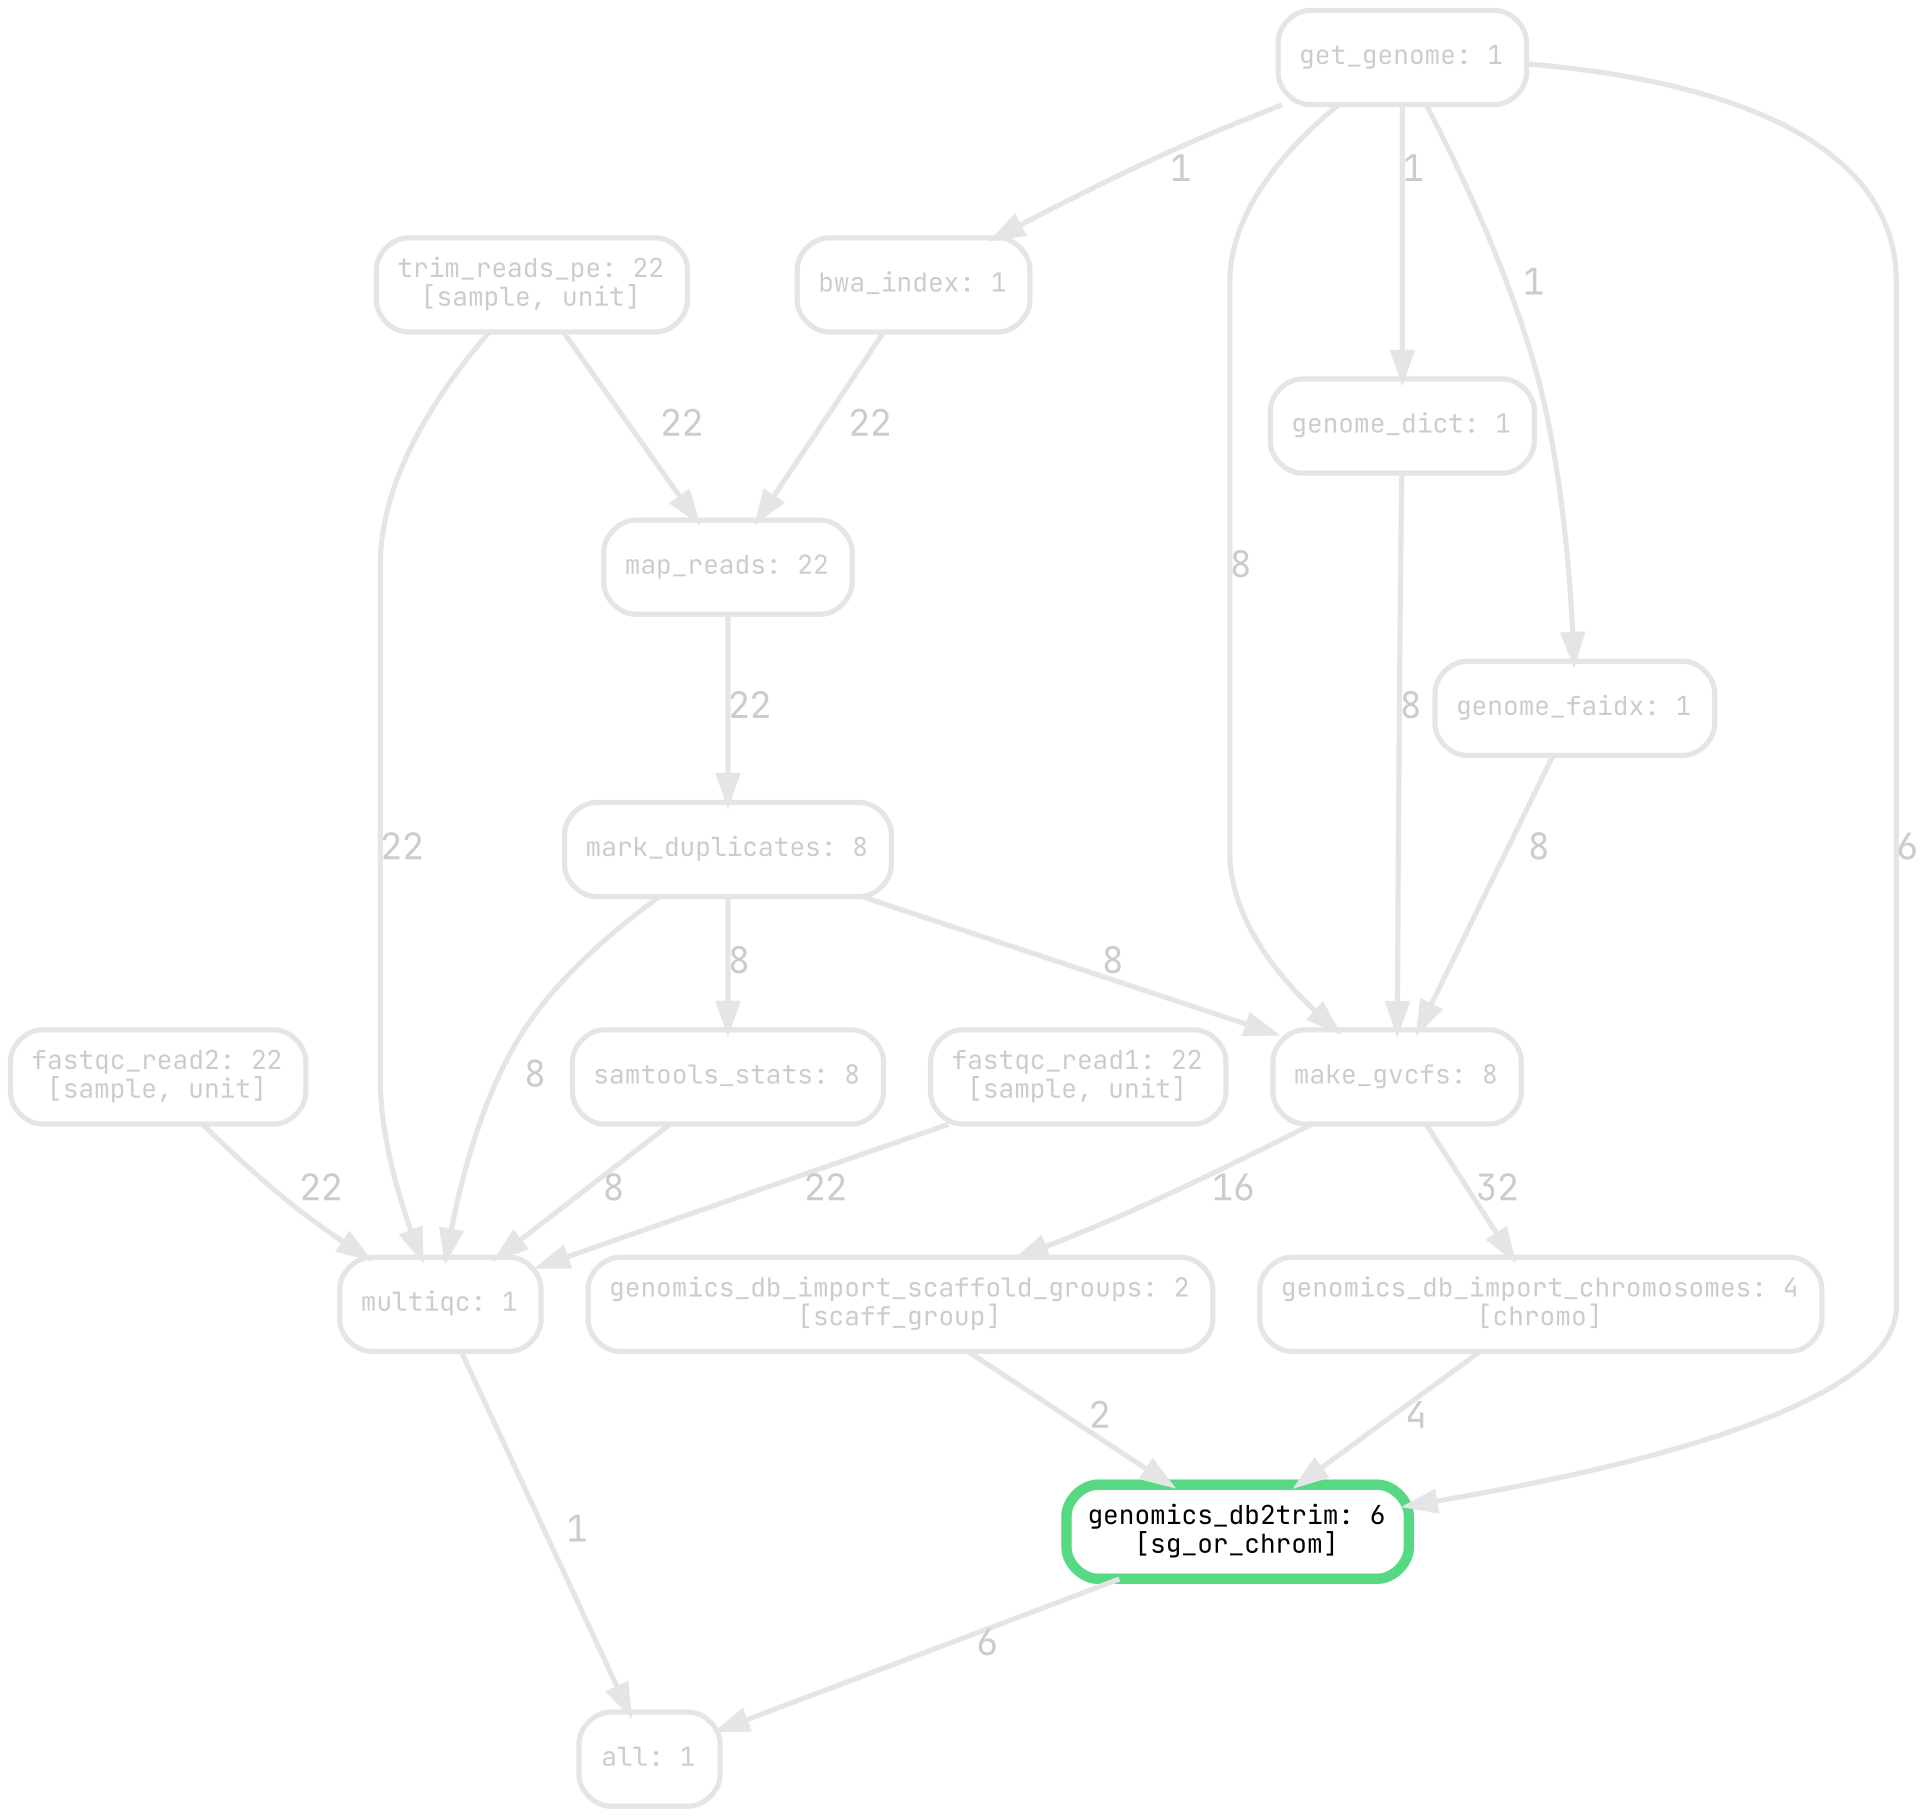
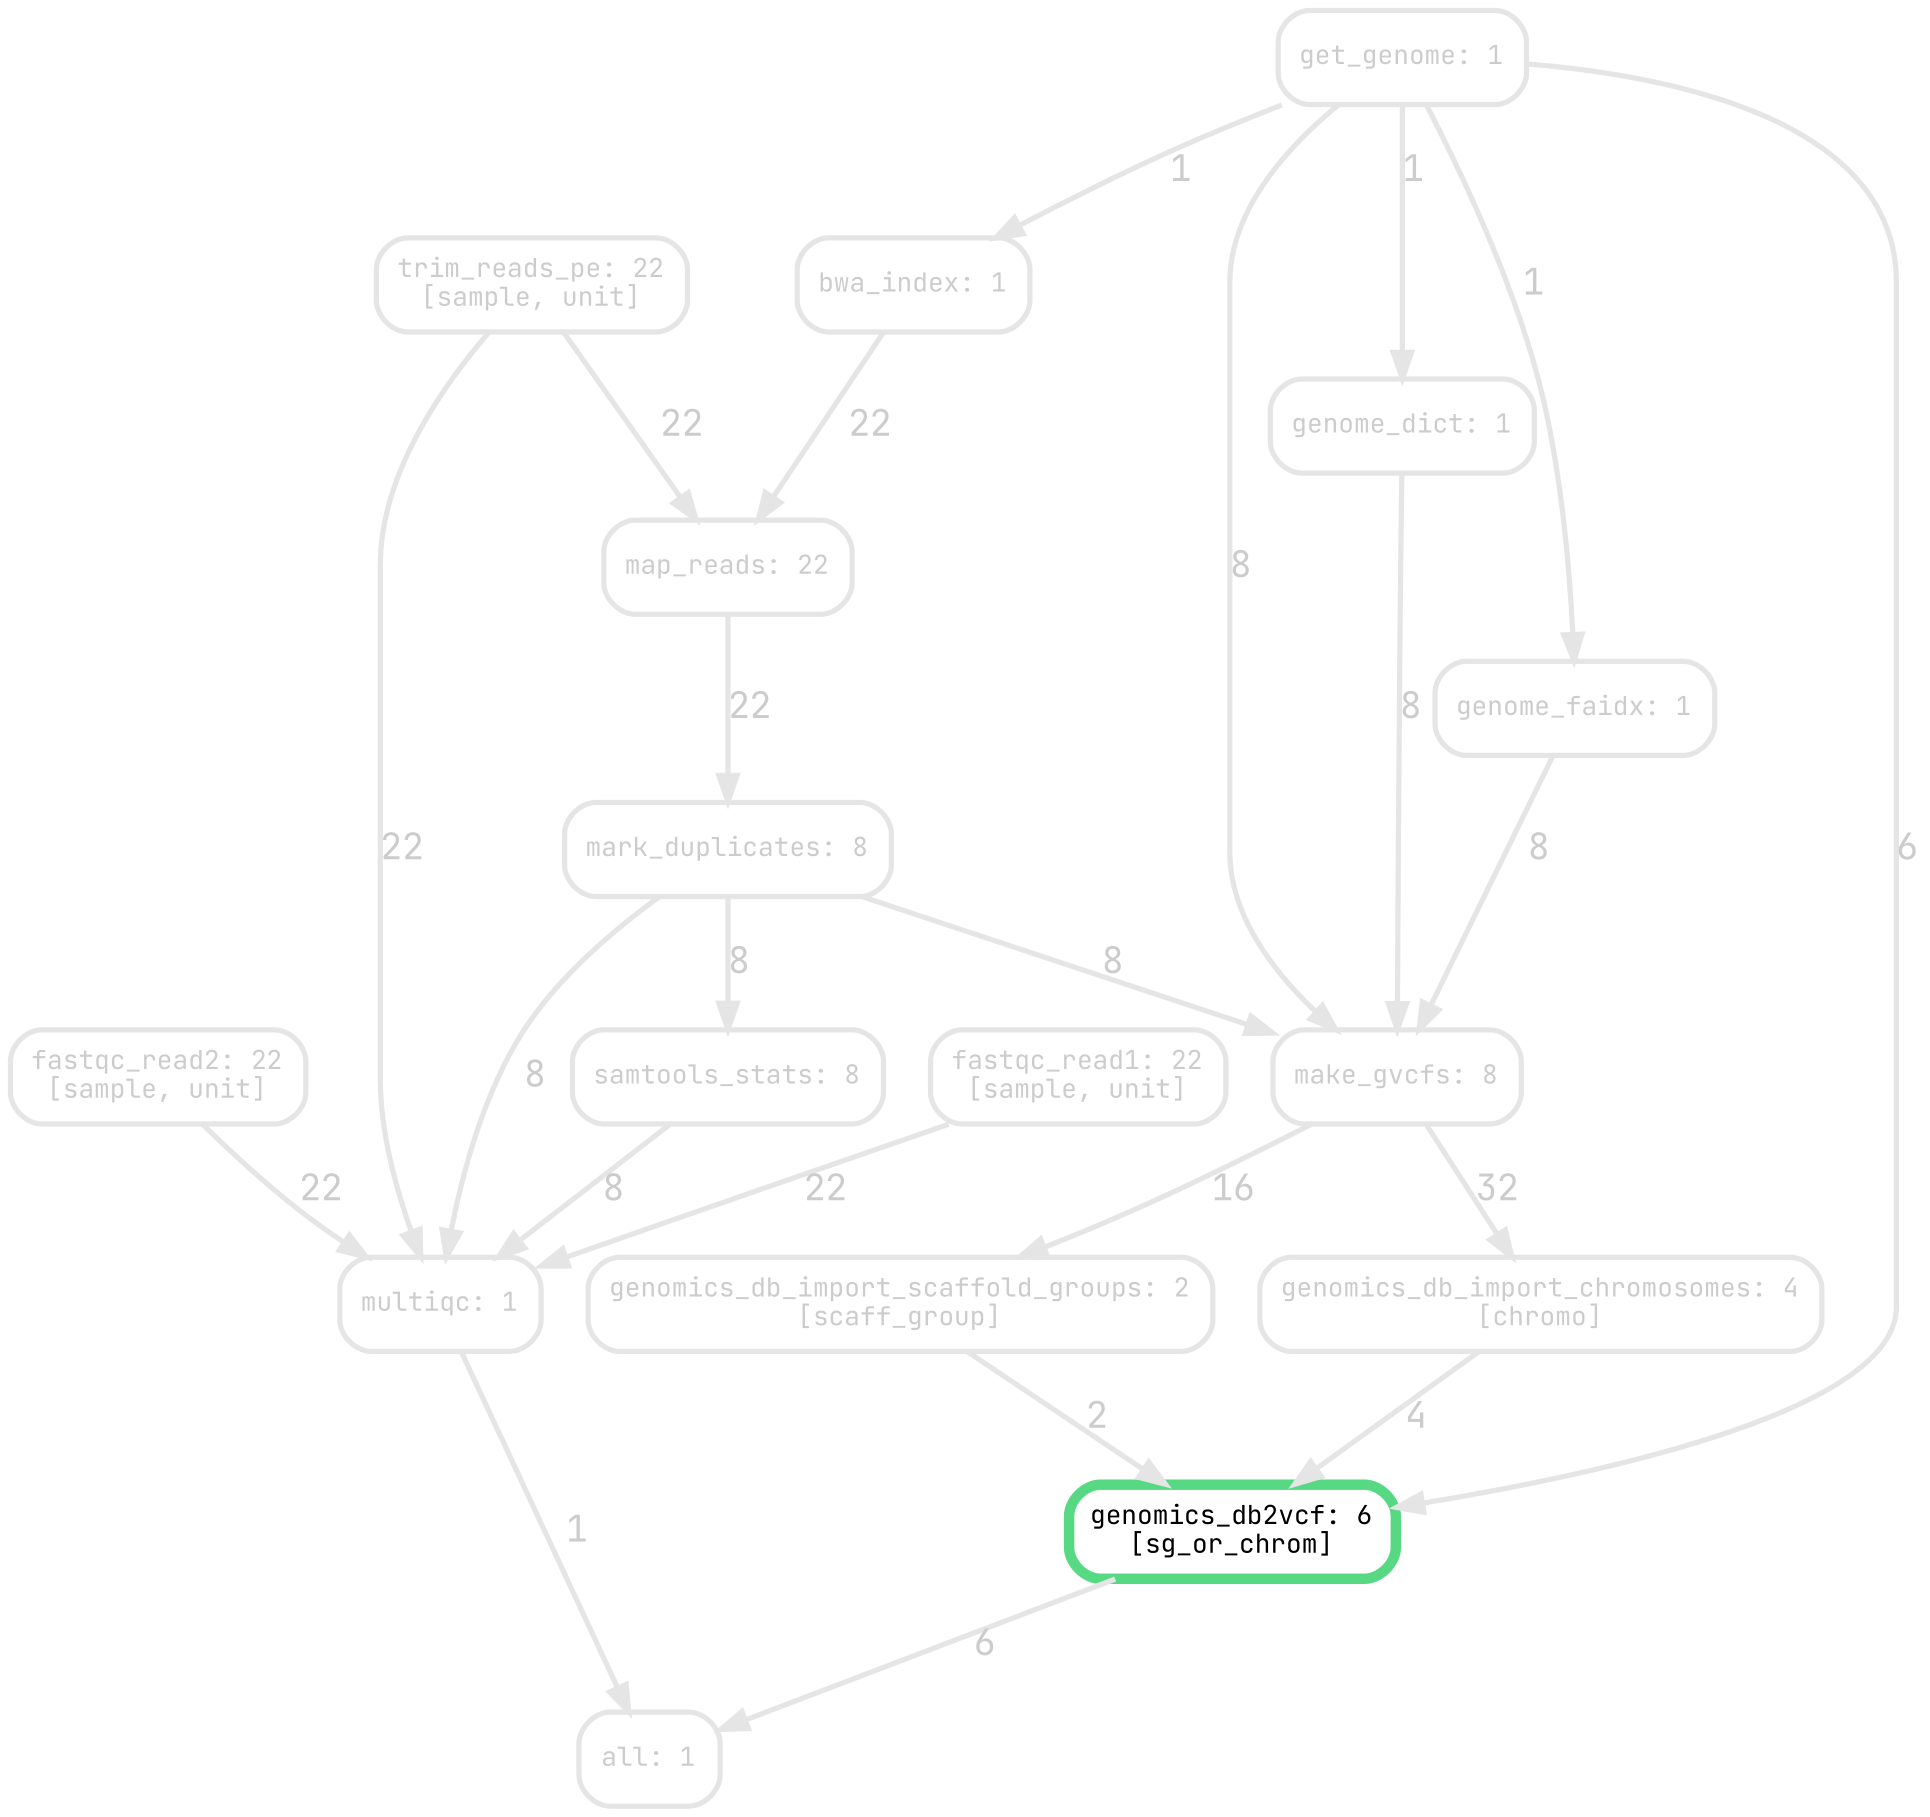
(1238, 1532) -> (1232, 1532)
